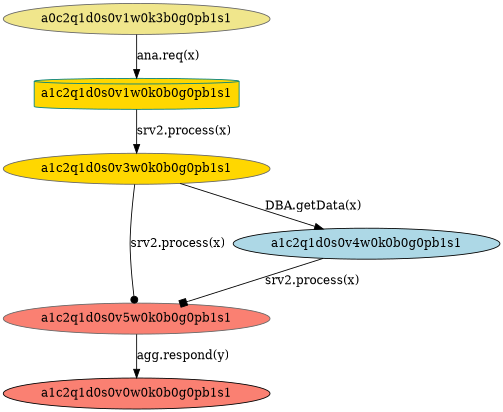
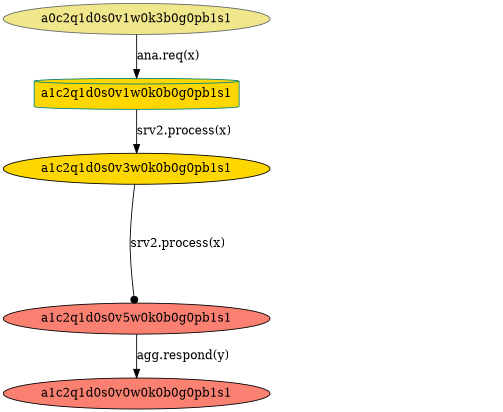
(137, 169) -> (137, 169)
(367, 244) -> none
(137, 319) -> (137, 319)
